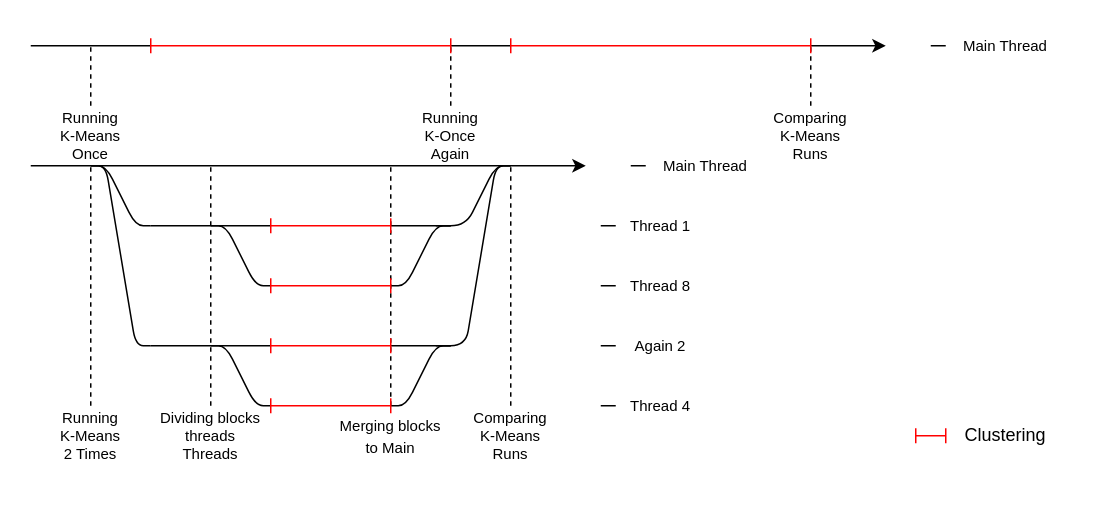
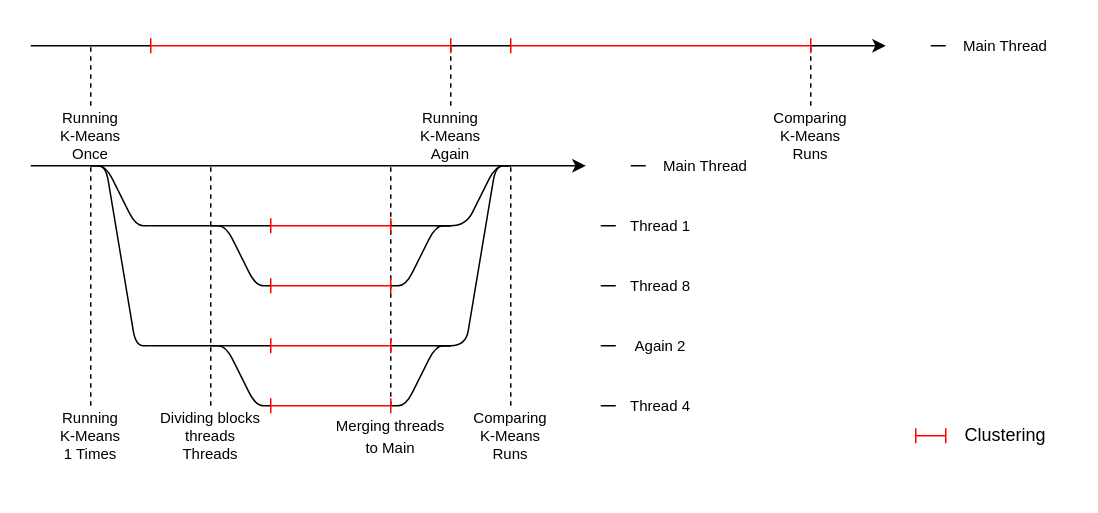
(451, 136) -> (451, 136)
(91, 436) -> (91, 436)
(391, 436) -> (391, 436)
